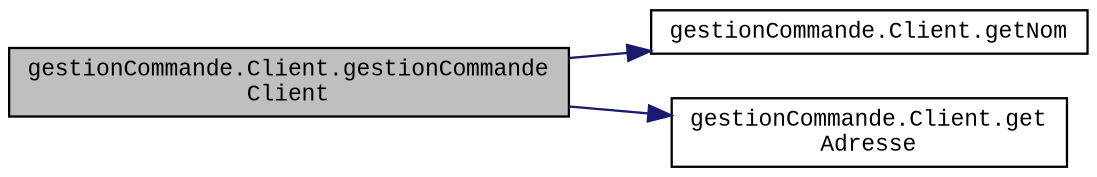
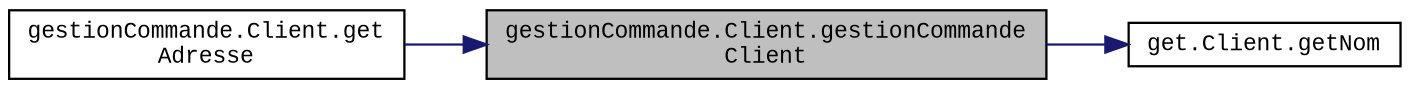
(869, 32) -> (1265, 45)
(608, 110) -> (434, 45)
